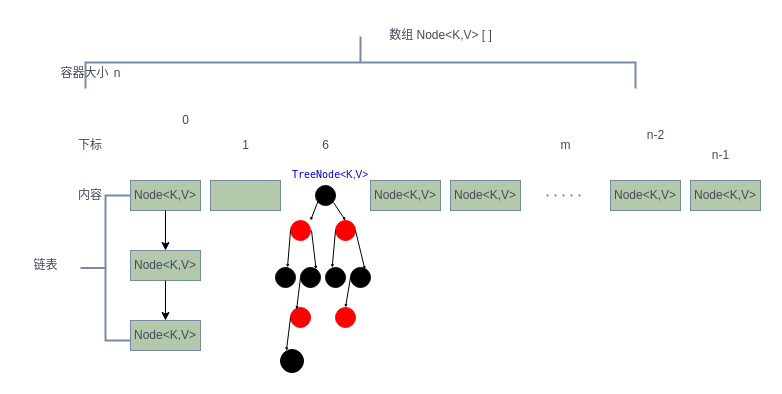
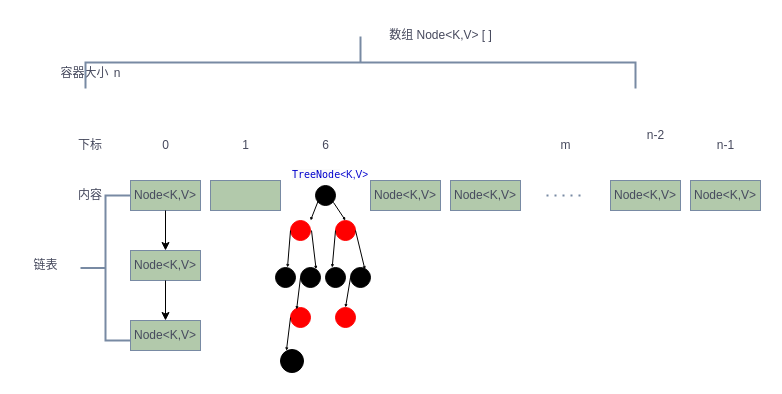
(186, 121) -> (166, 146)
(721, 156) -> (726, 146)
